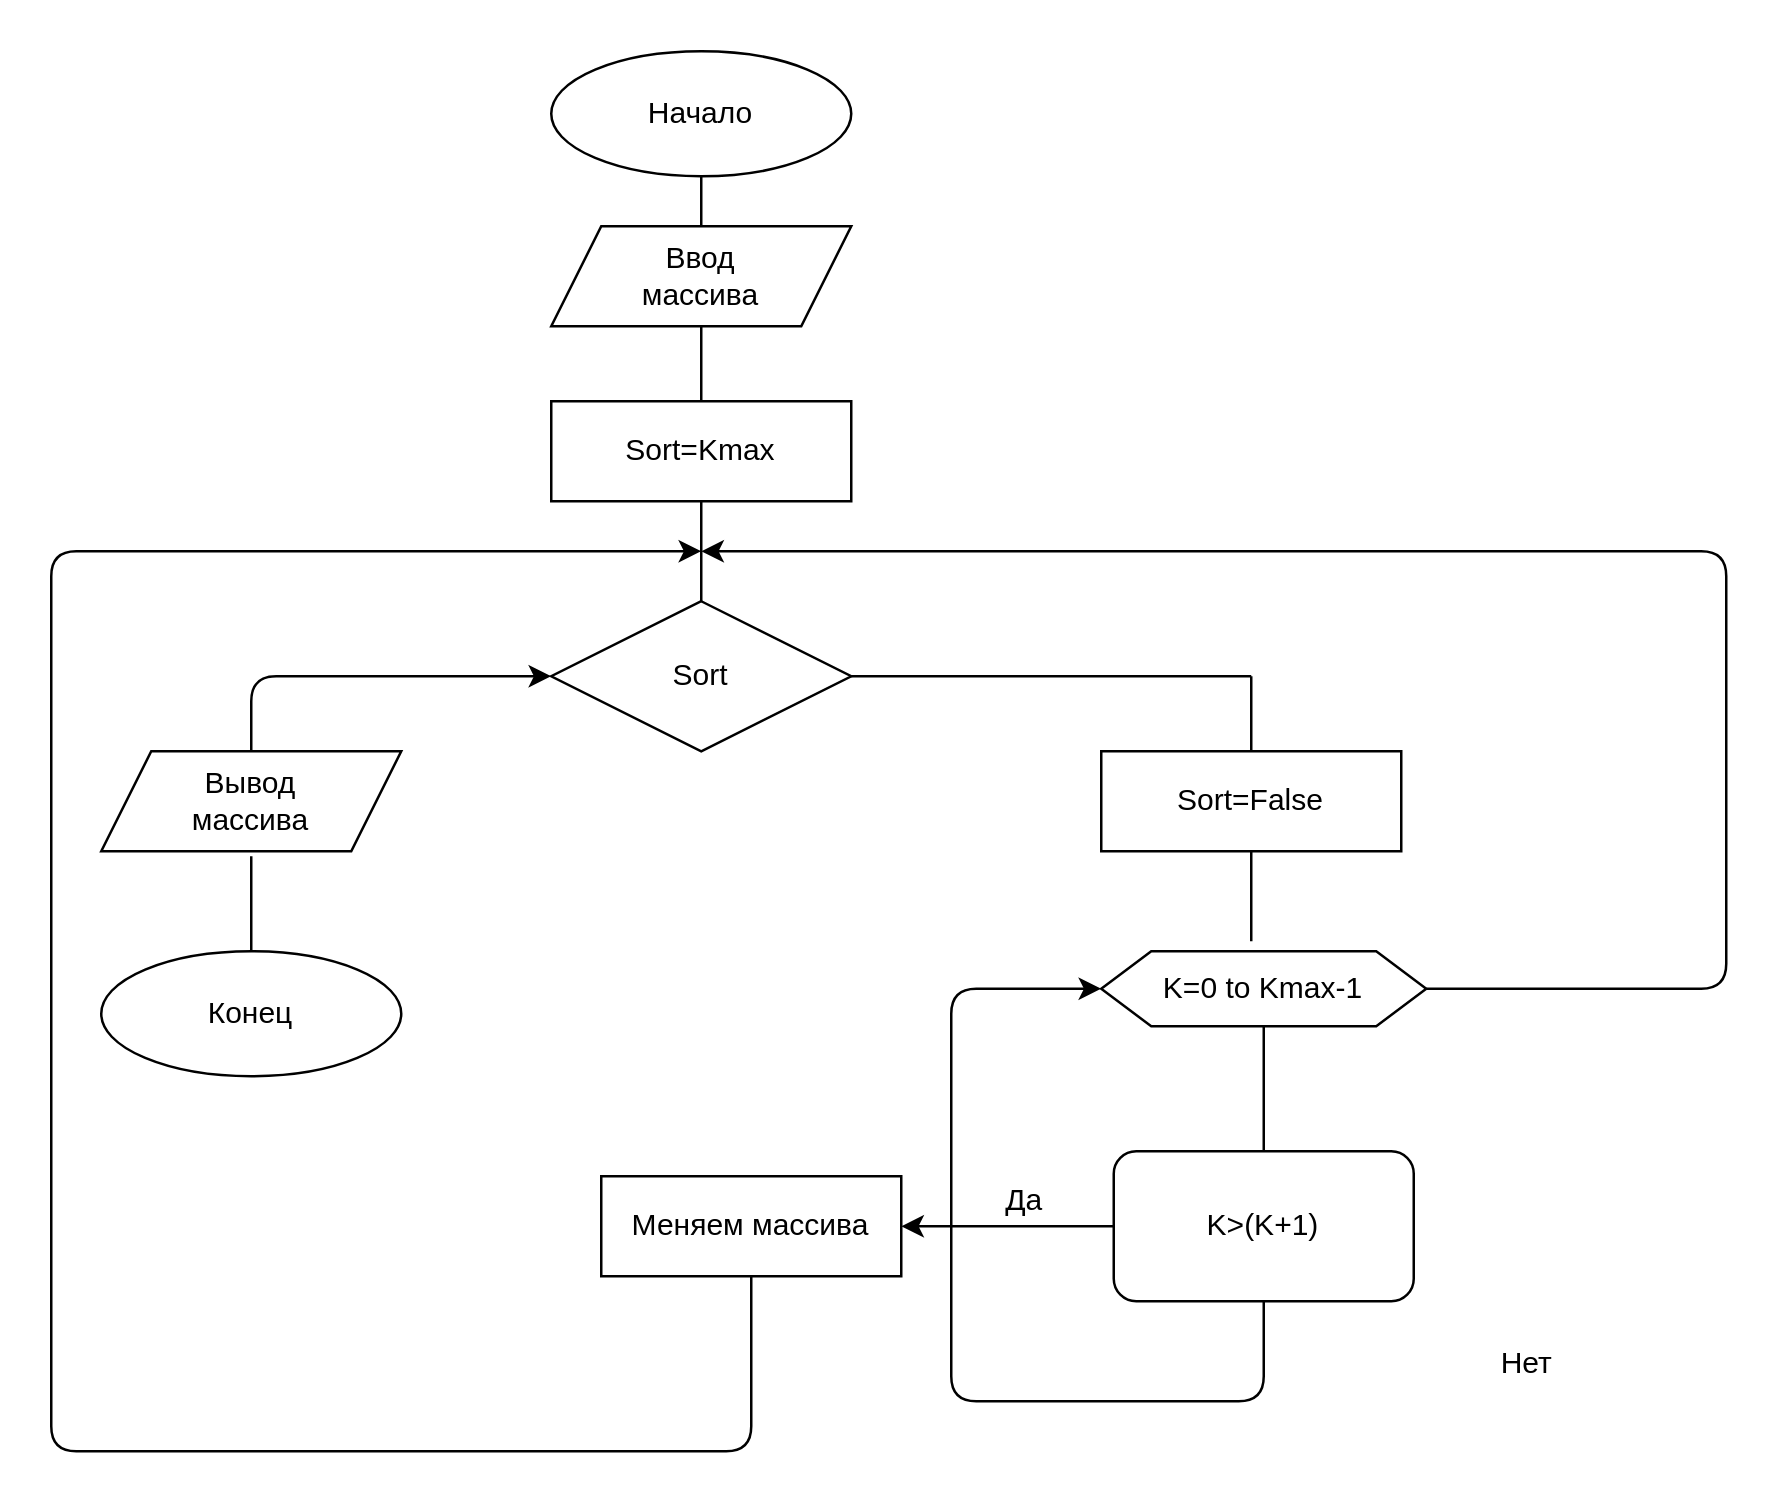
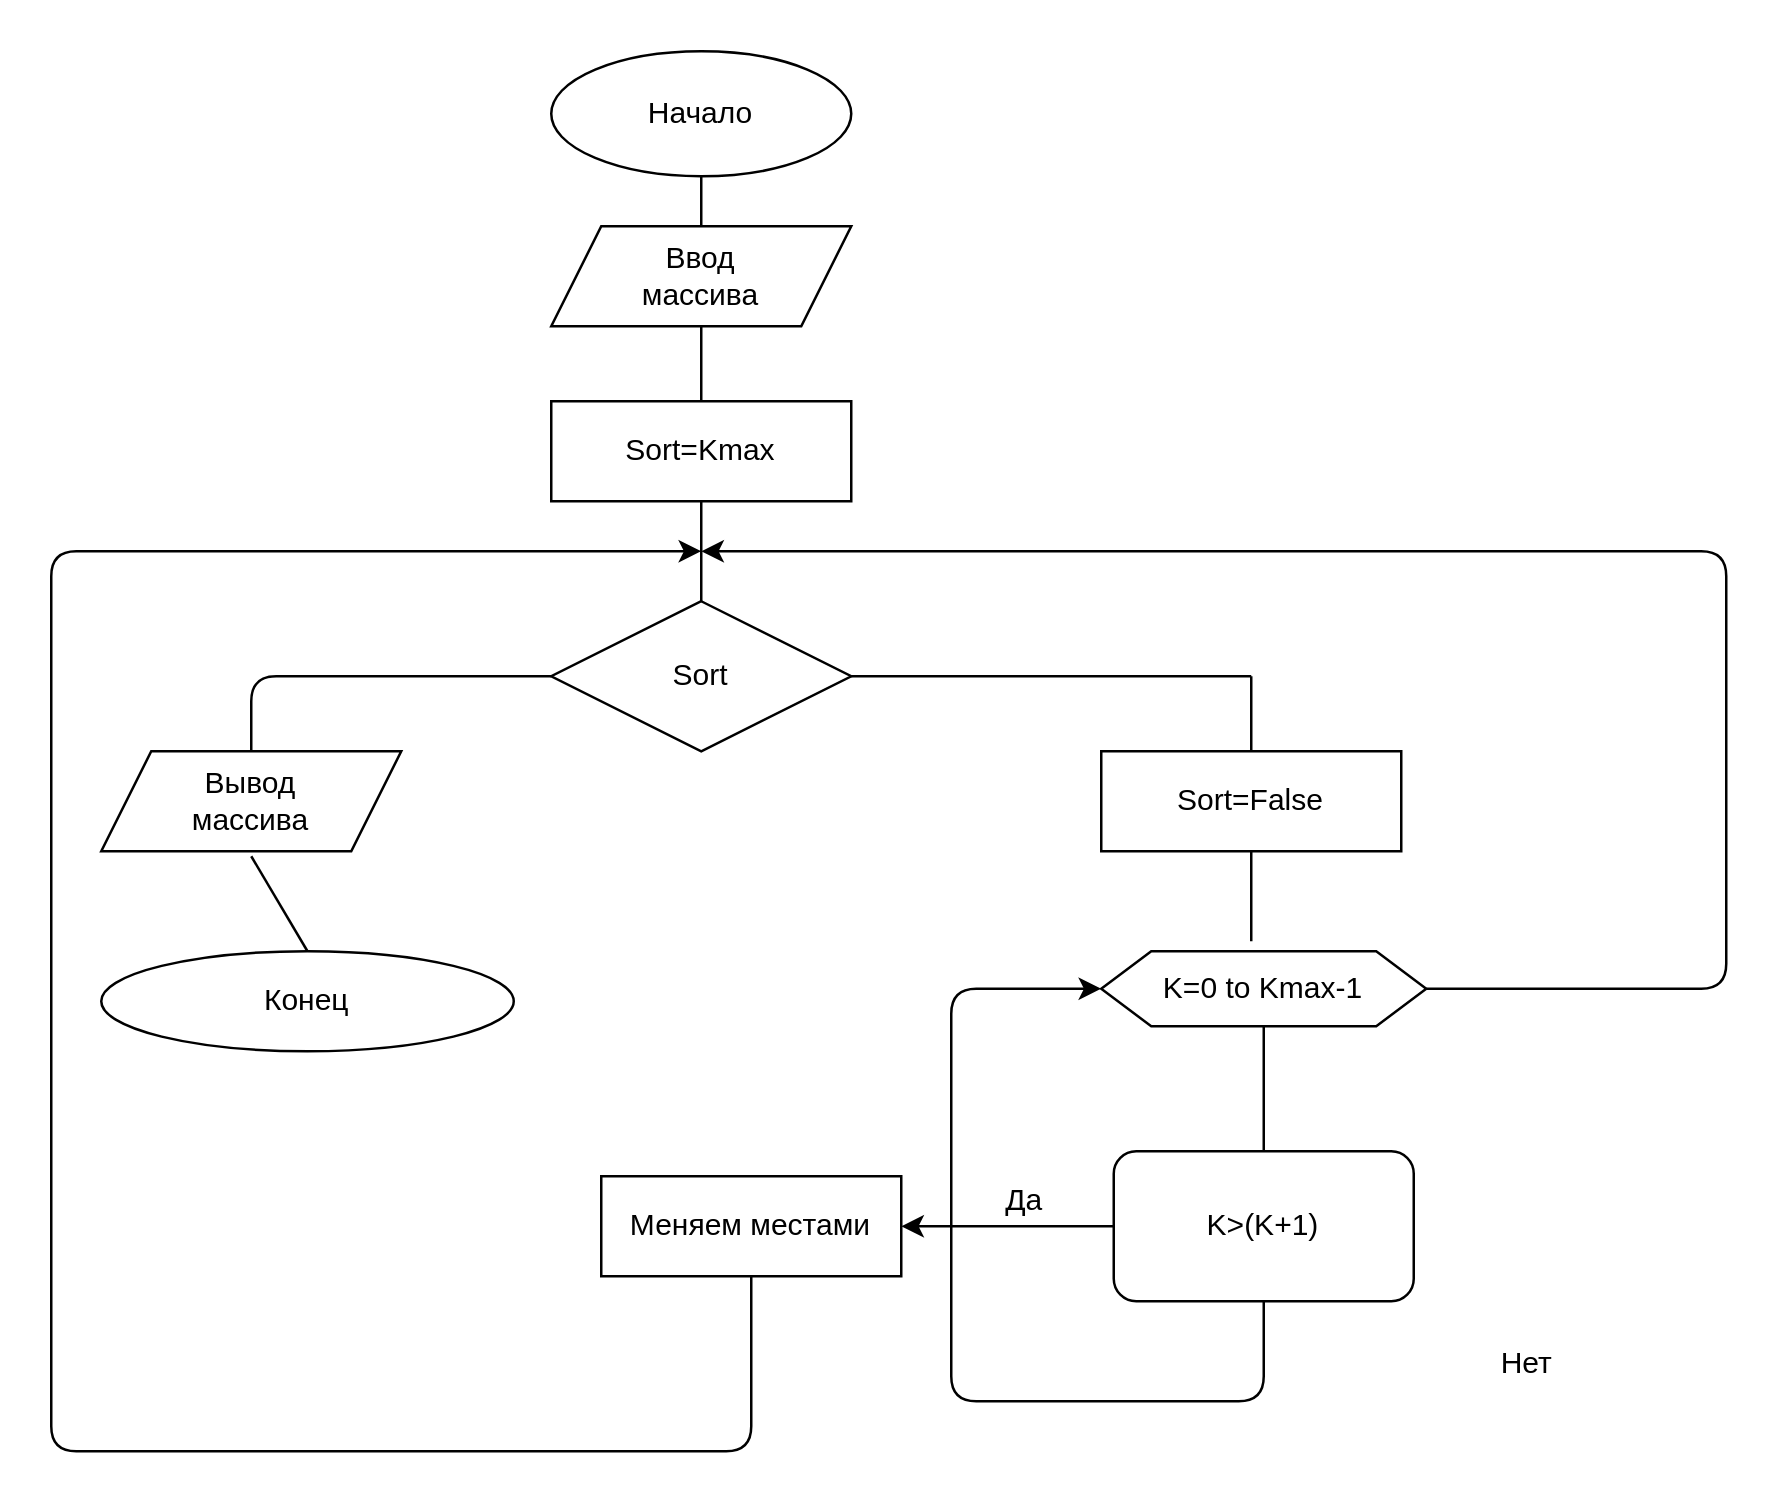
(533, 676) -> (540, 676)
(251, 1014) -> (308, 1001)
(751, 1226) -> (751, 1226)
